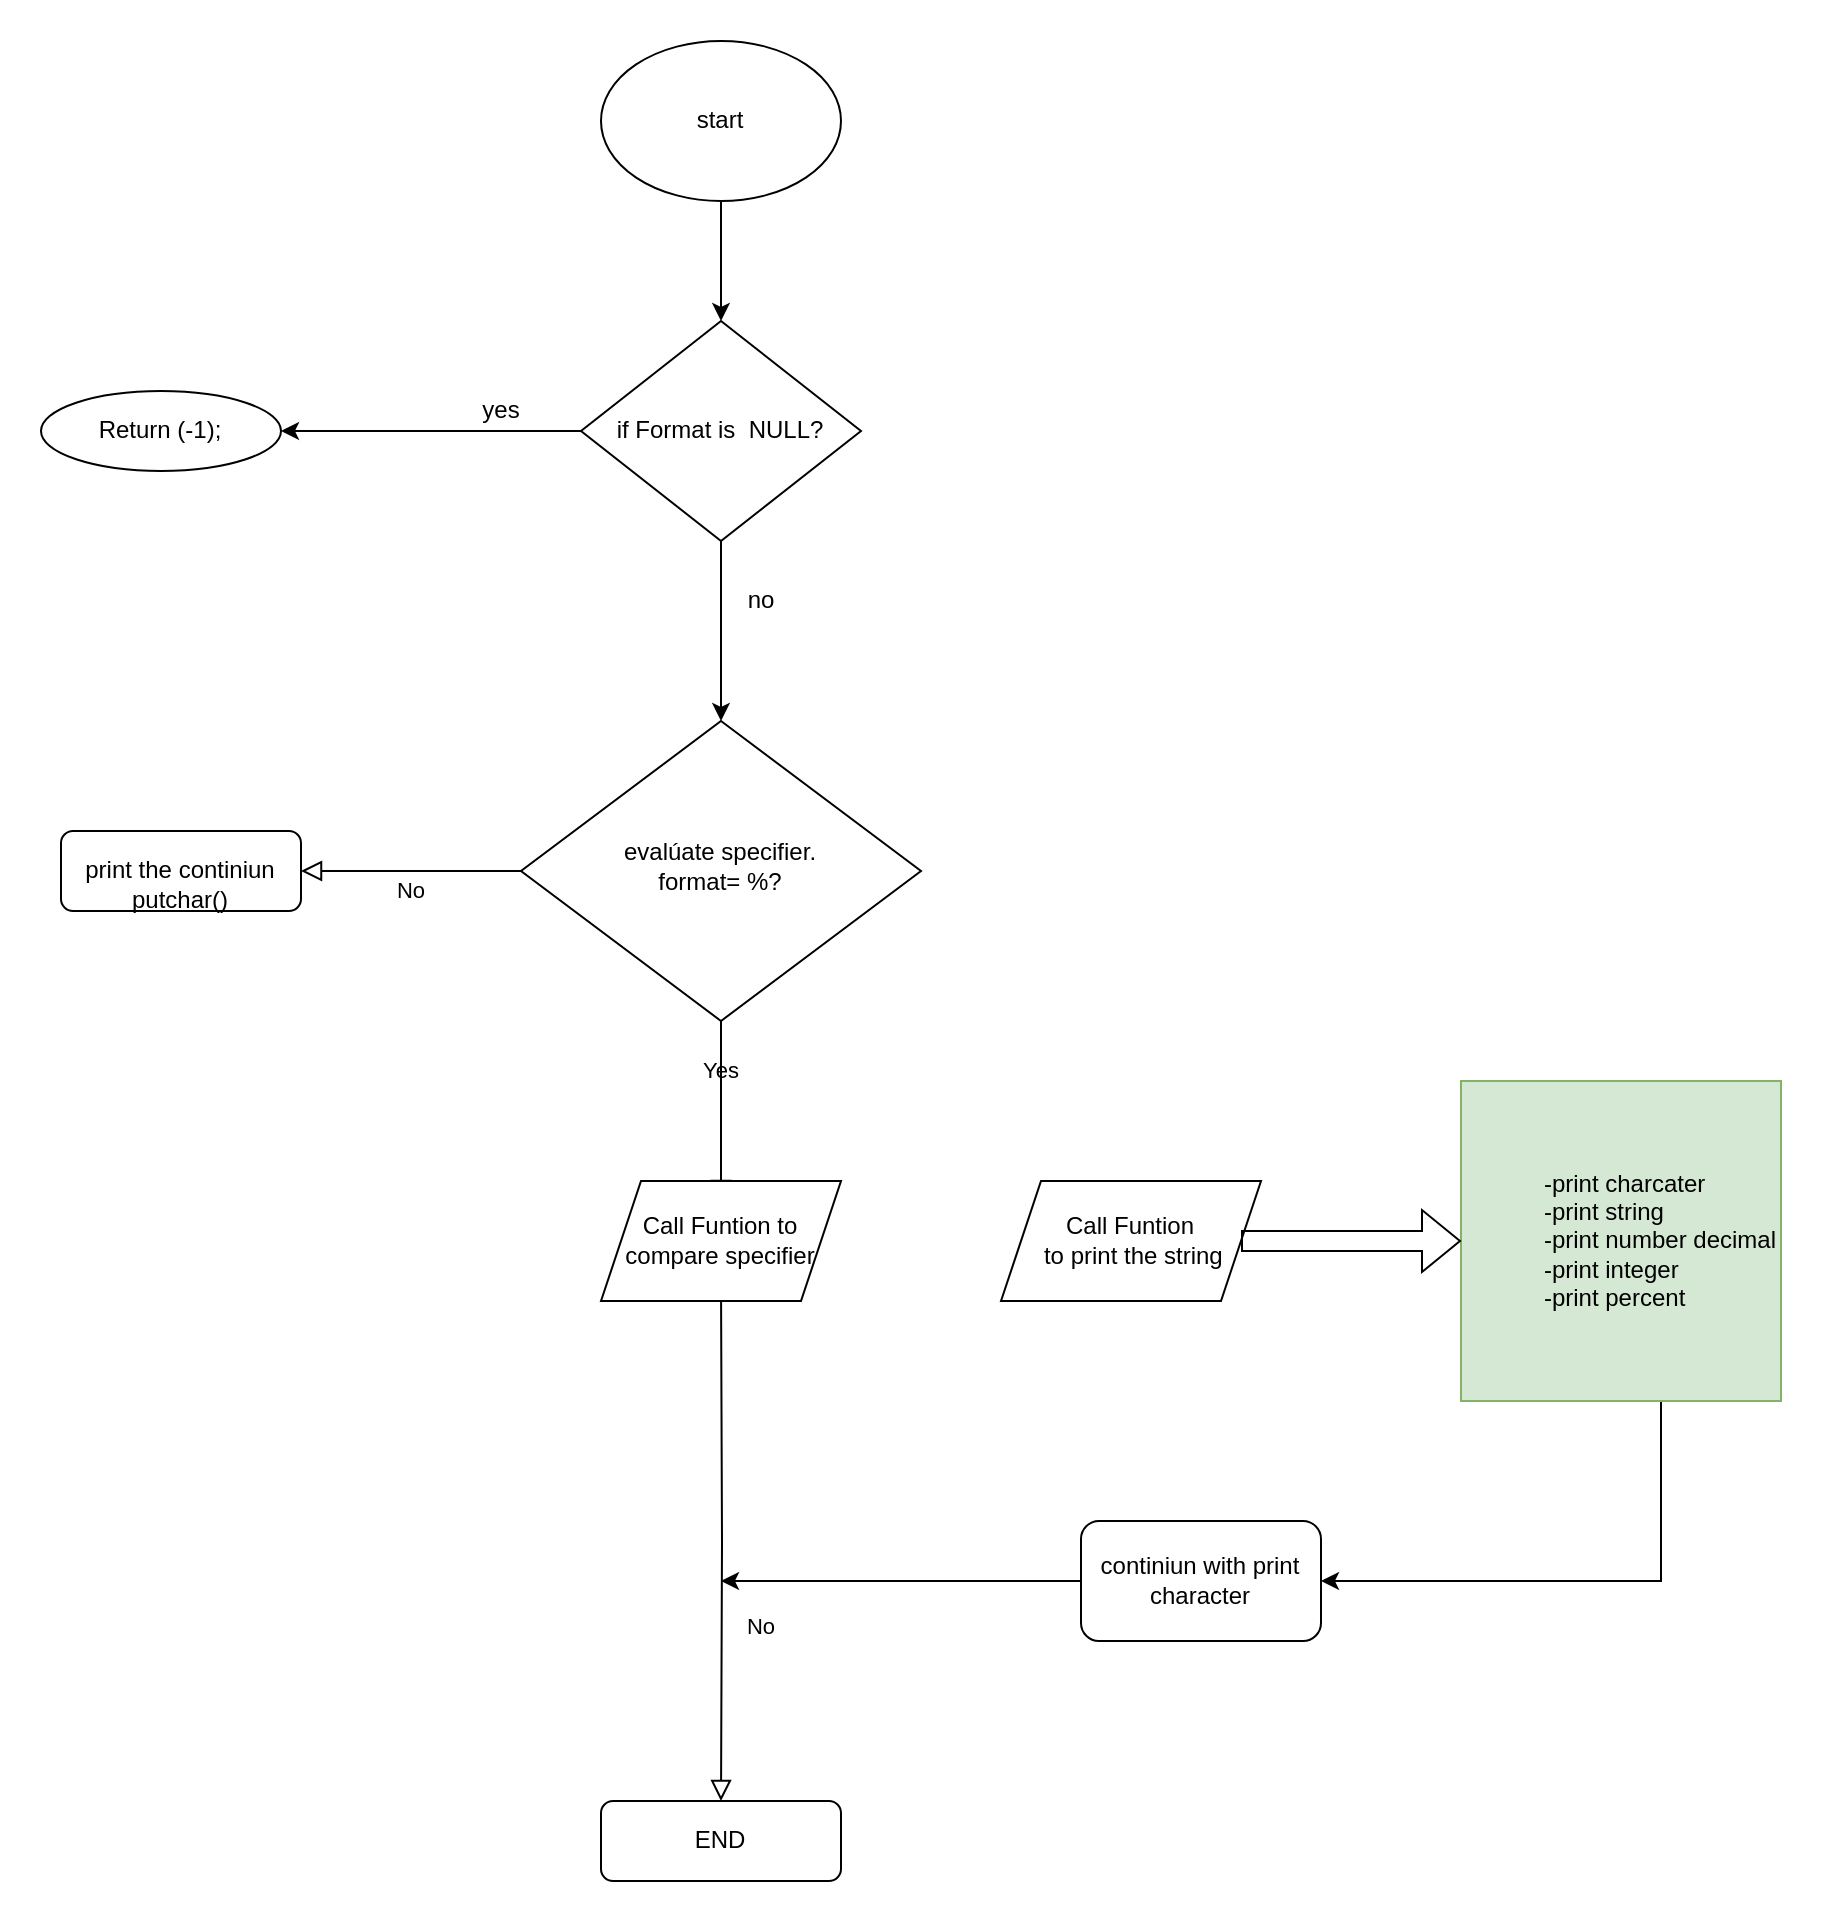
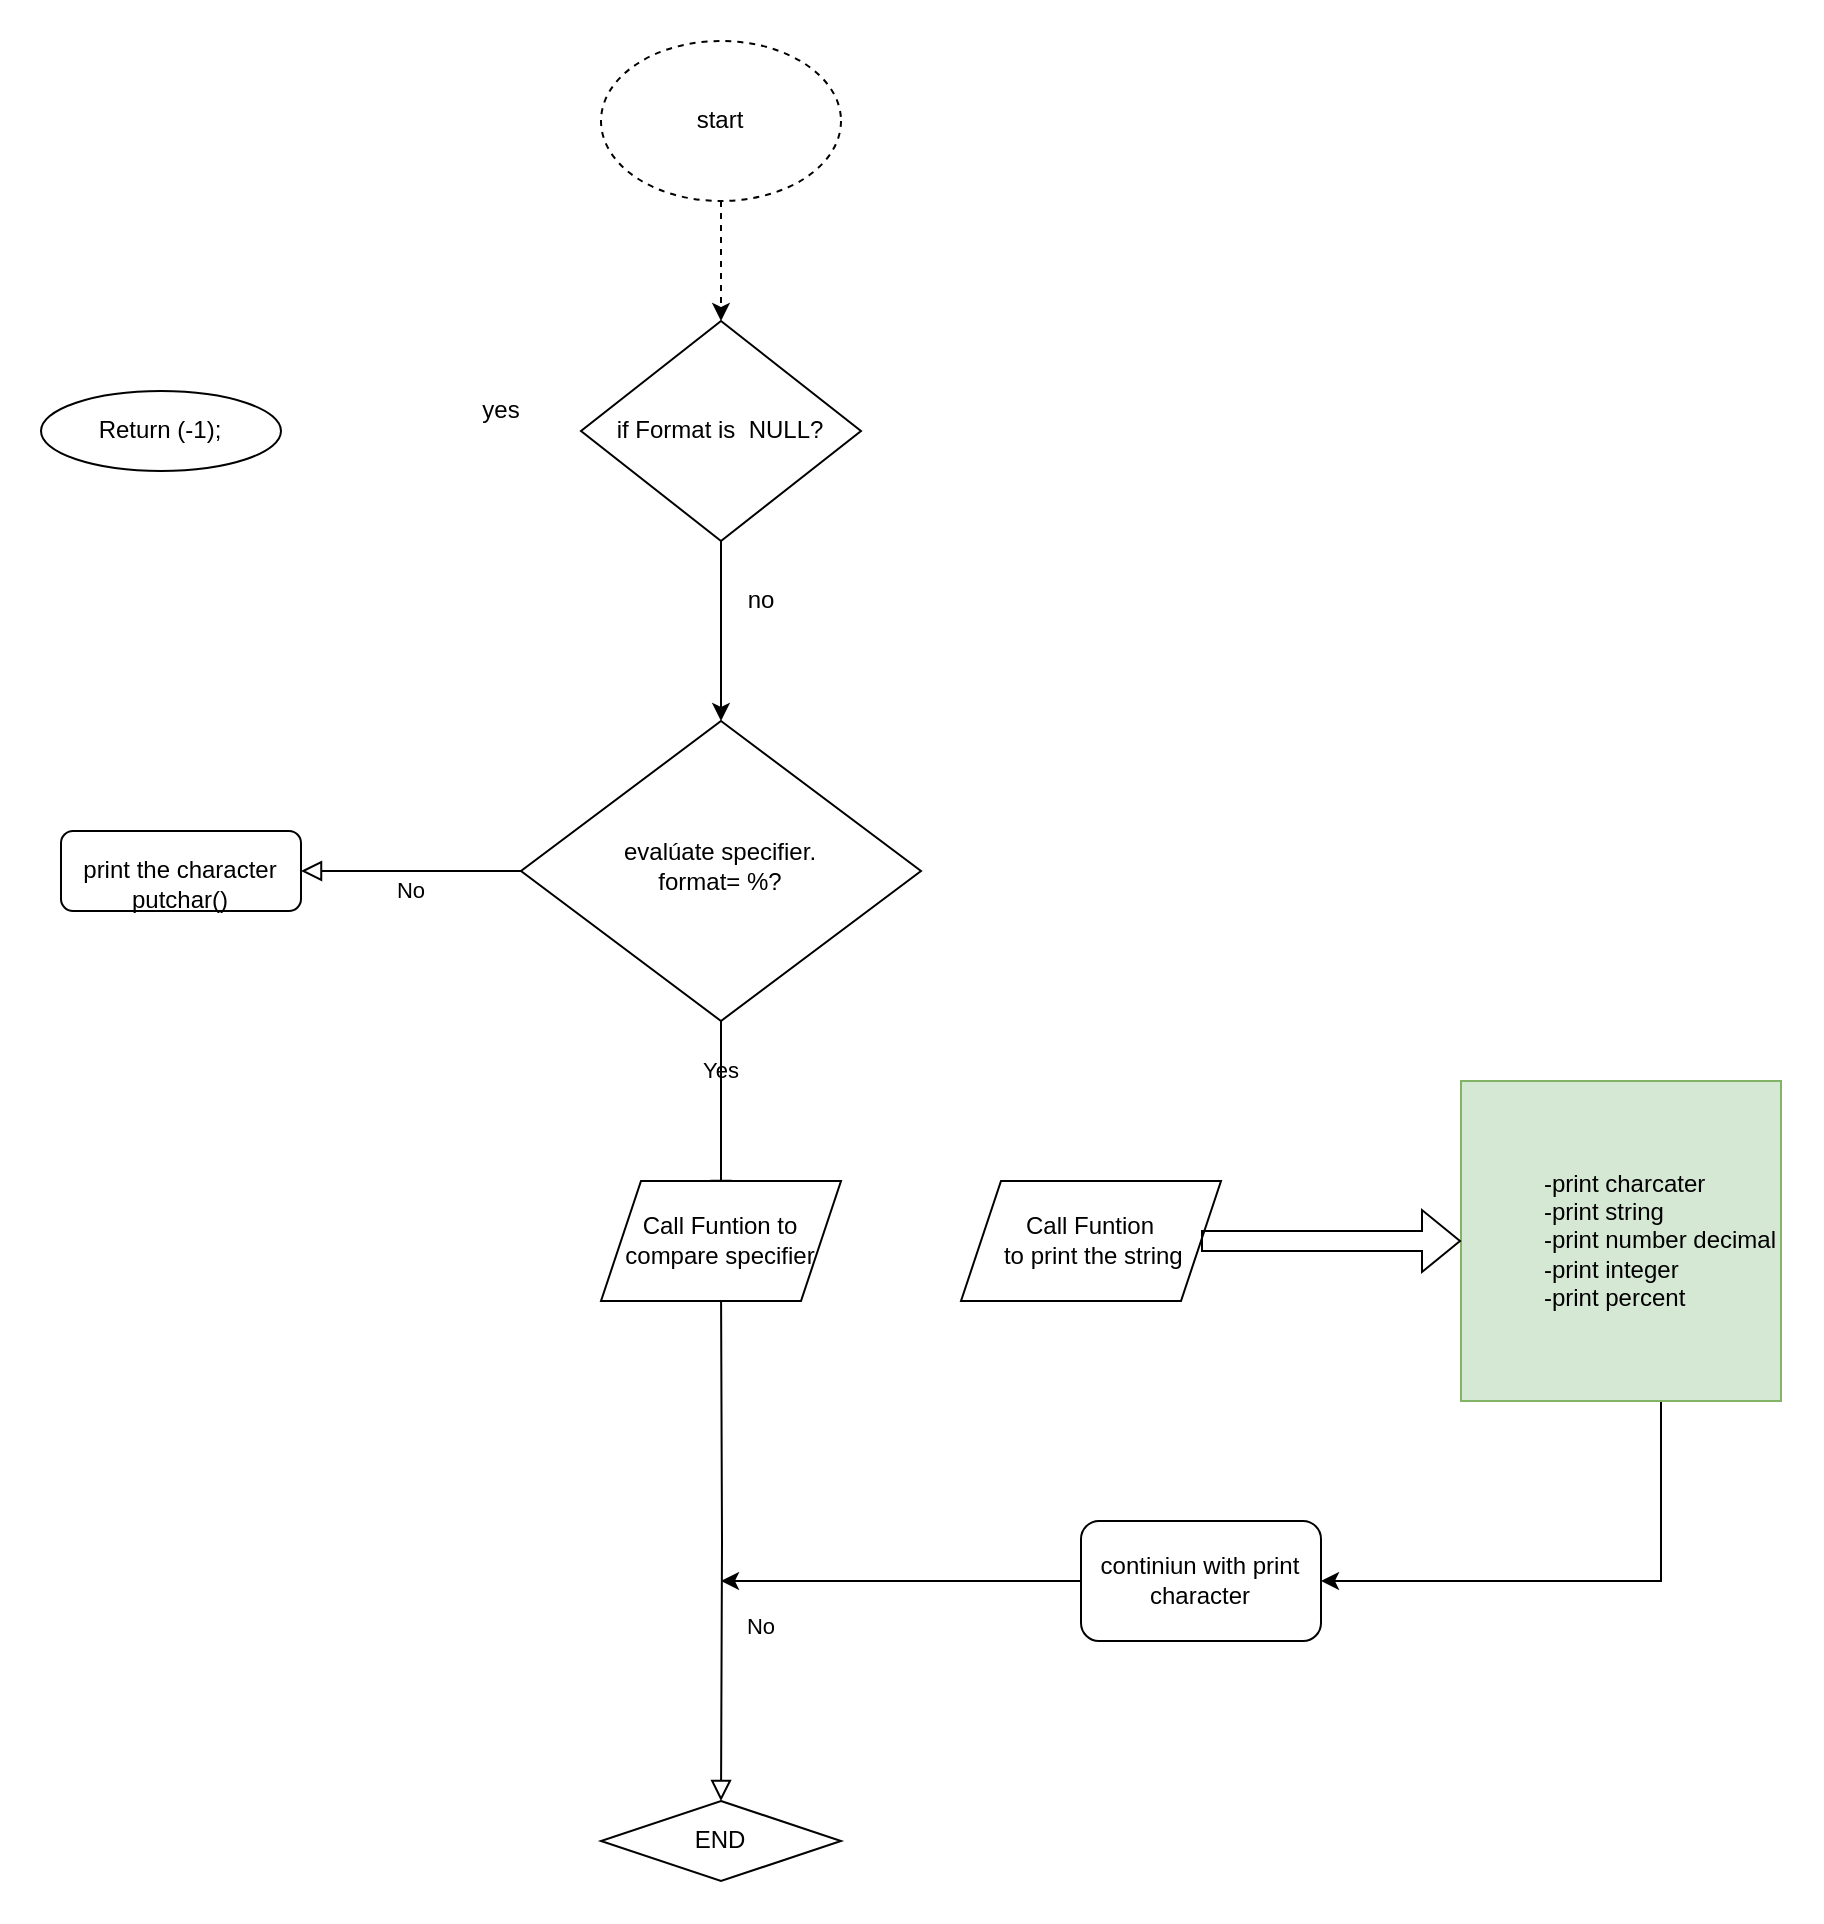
(721, 121) -> (721, 121)
(721, 254) -> (721, 254)
(438, 431) -> none
(181, 871) -> (181, 871)
(1131, 1241) -> (1091, 1241)
(721, 1841) -> (721, 1841)
